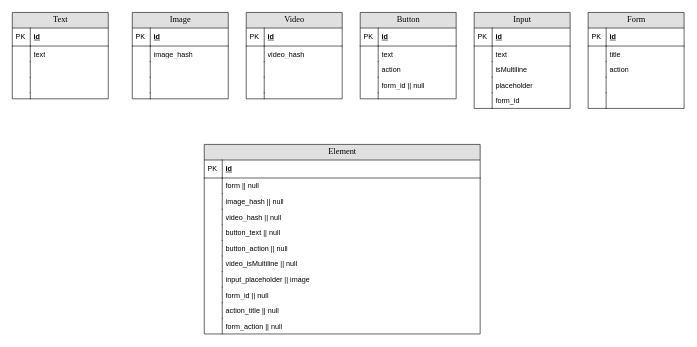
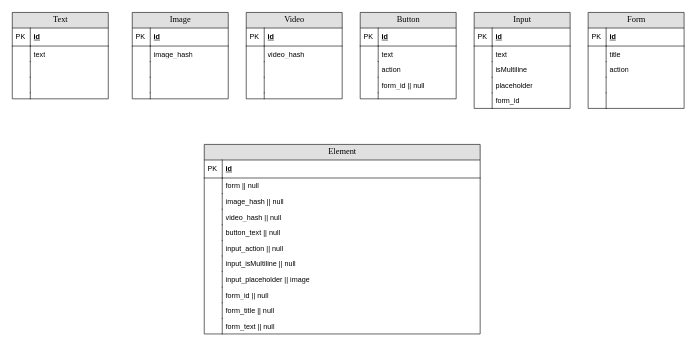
(262, 249) -> (259, 249)
(265, 264) -> (265, 264)
(258, 311) -> (255, 311)
(258, 327) -> (255, 327)
